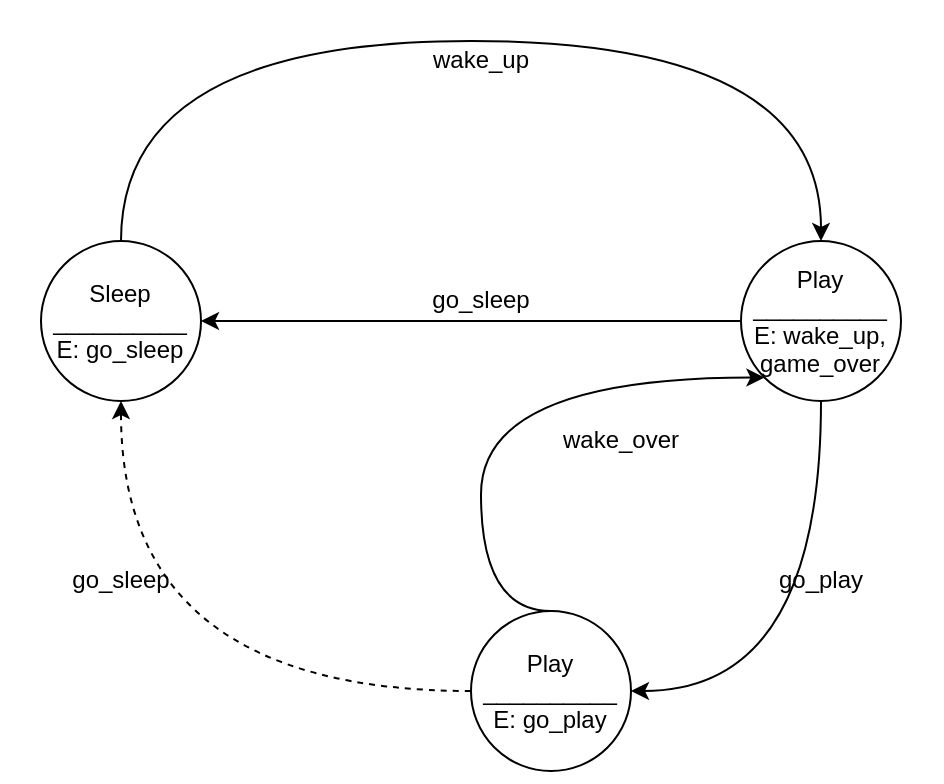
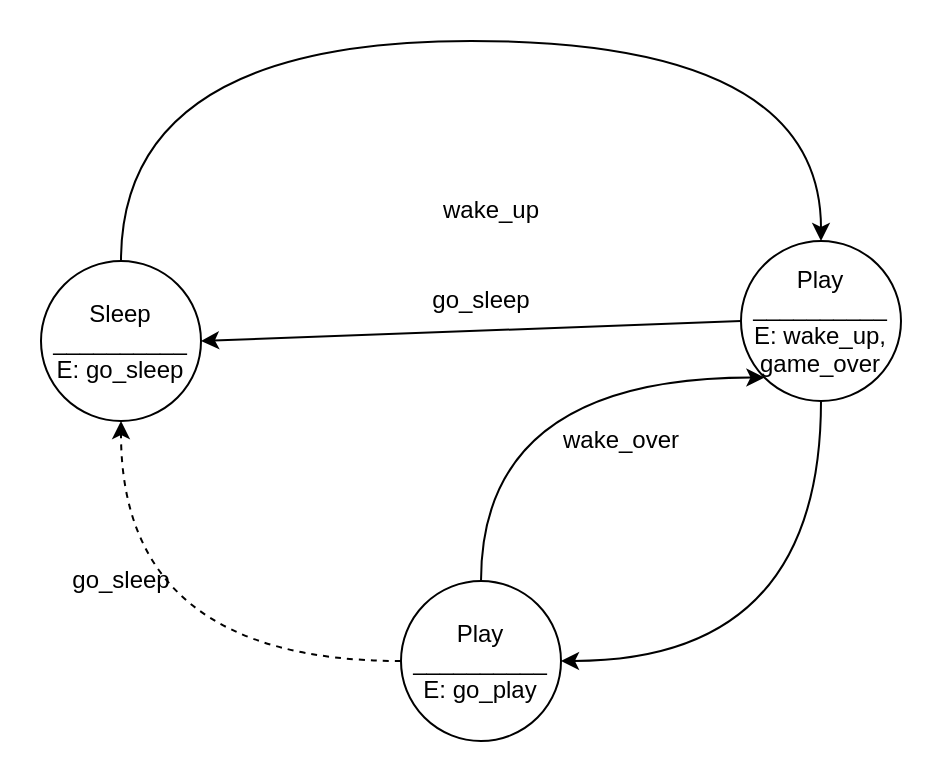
(481, 61) -> (491, 211)
(121, 321) -> (121, 341)
(821, 581) -> none
(551, 691) -> (481, 661)
